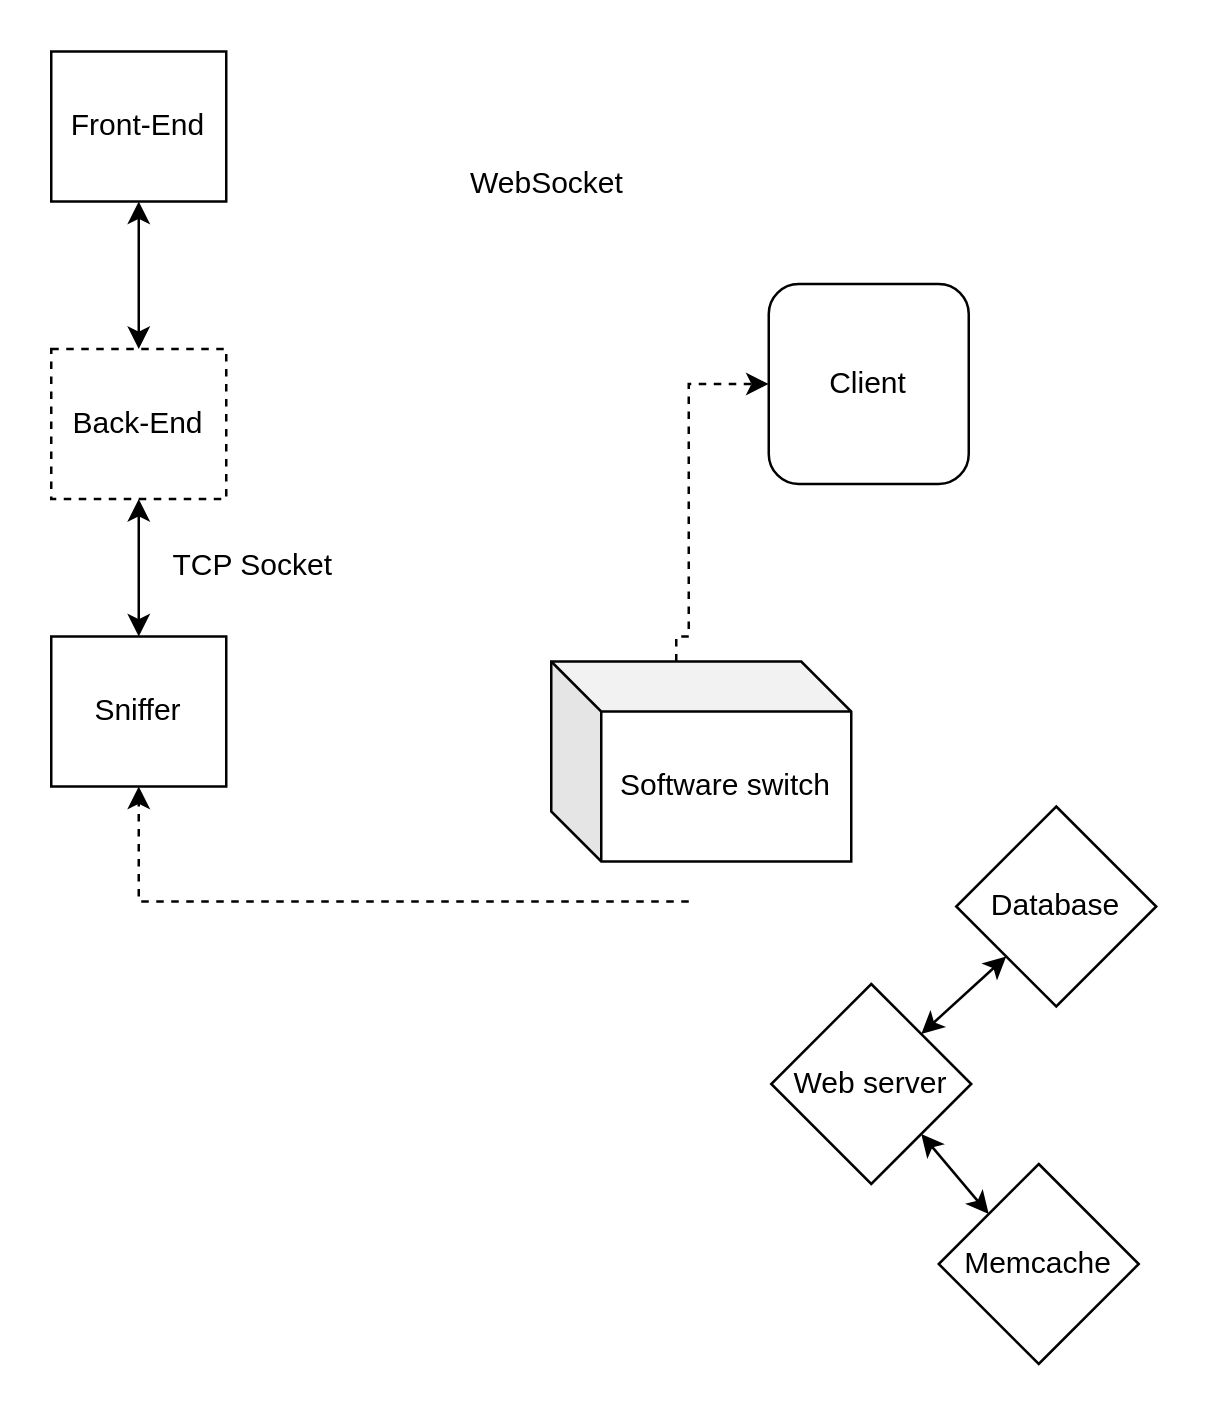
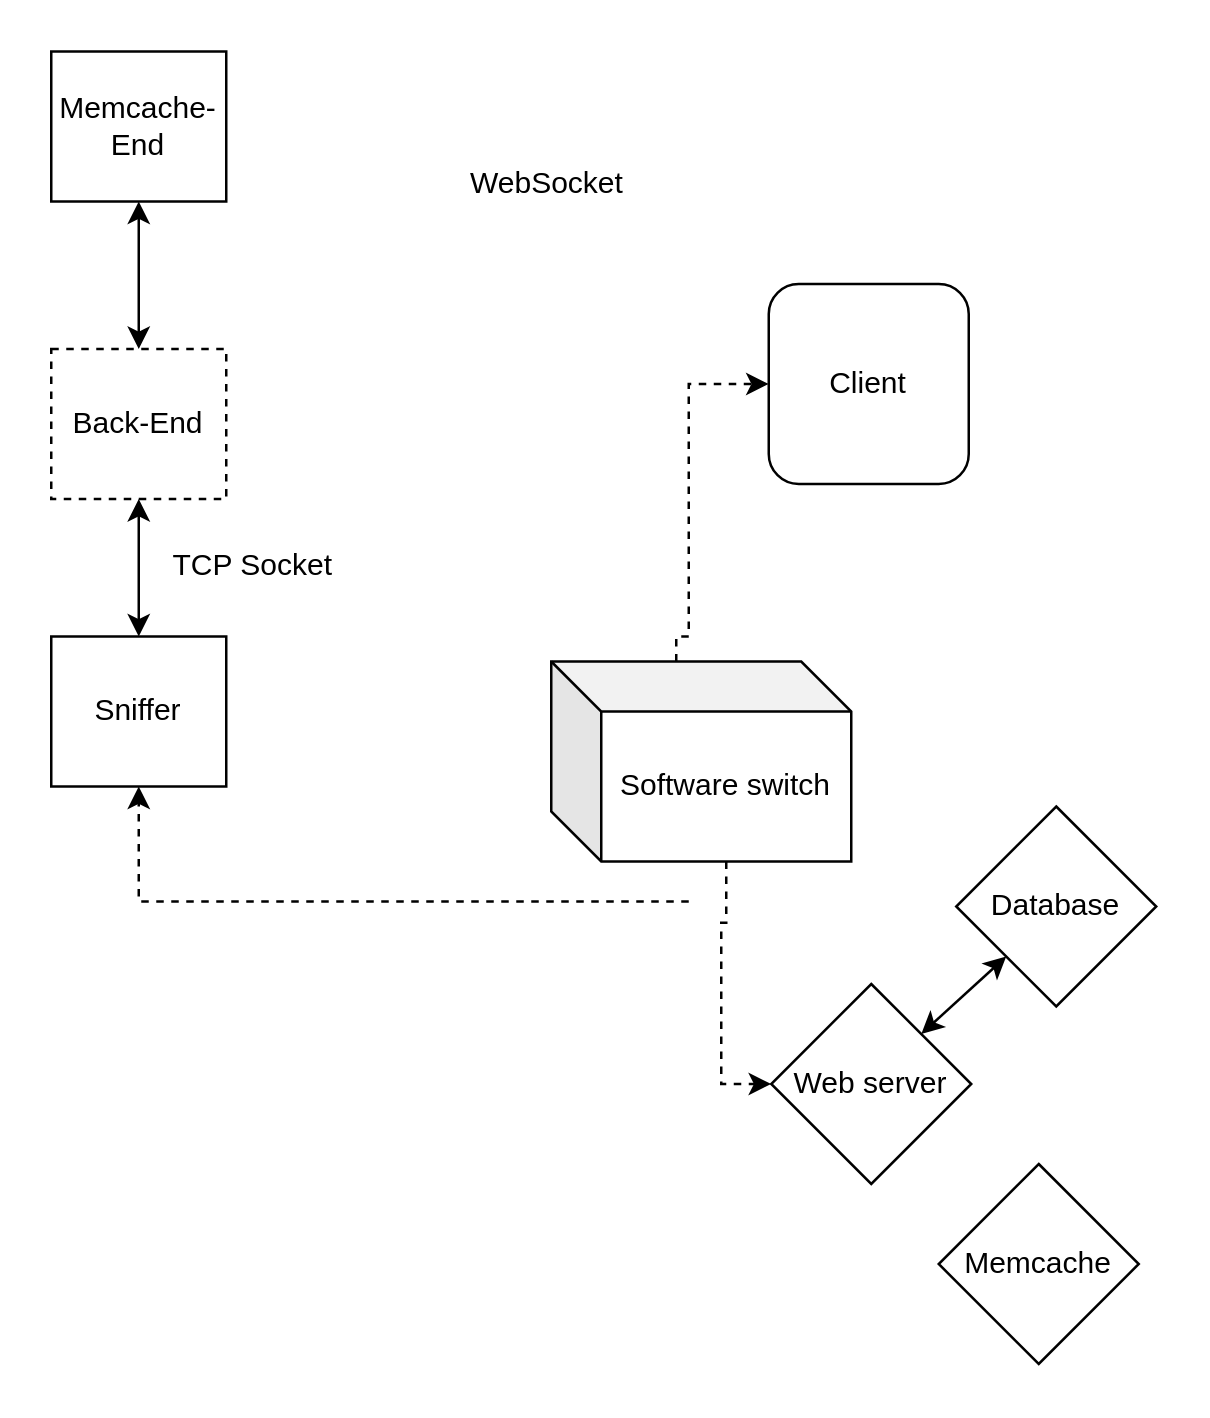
(139, 126) -> (139, 126)
none -> (721, 985)
(955, 1174) -> none
